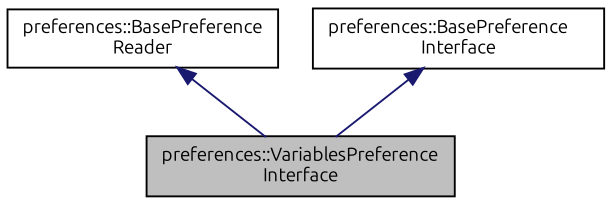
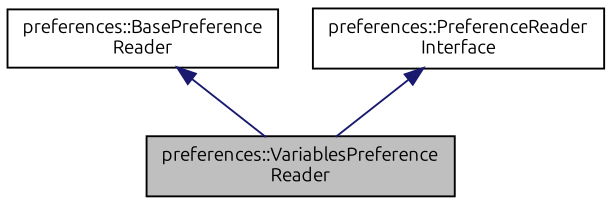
(459, 39) -> (459, 39)
(301, 166) -> (301, 166)
